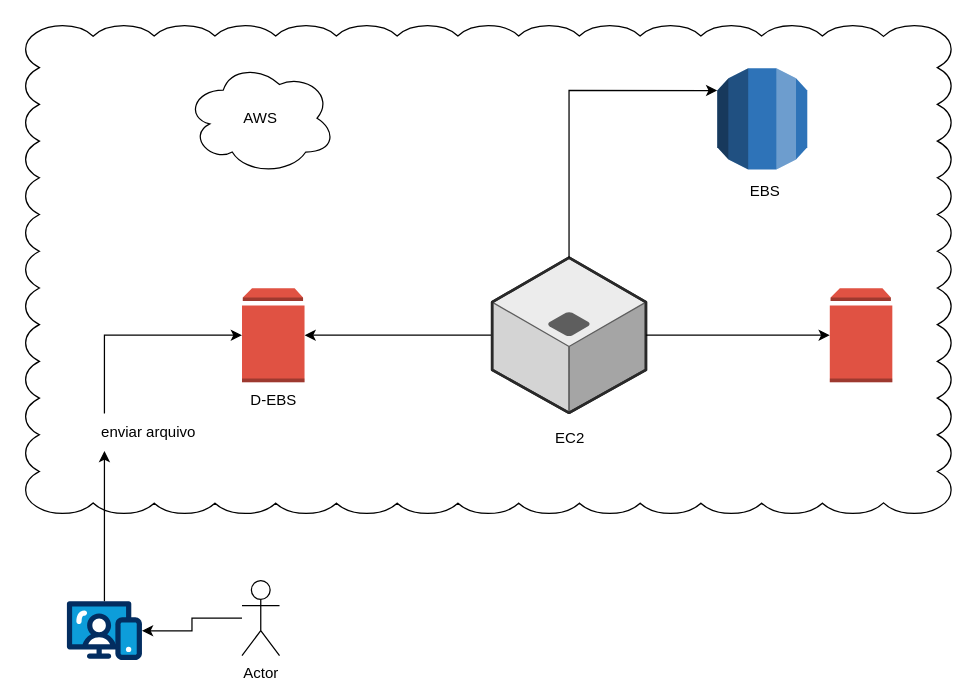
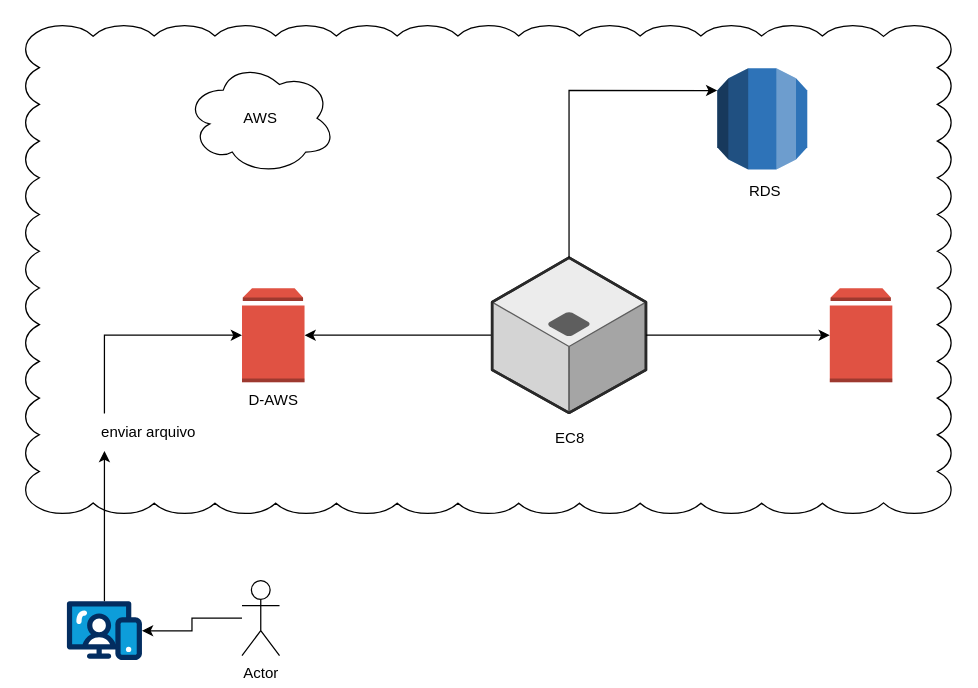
(765, 192) -> (765, 192)
(274, 401) -> (274, 401)
(570, 438) -> (570, 438)
